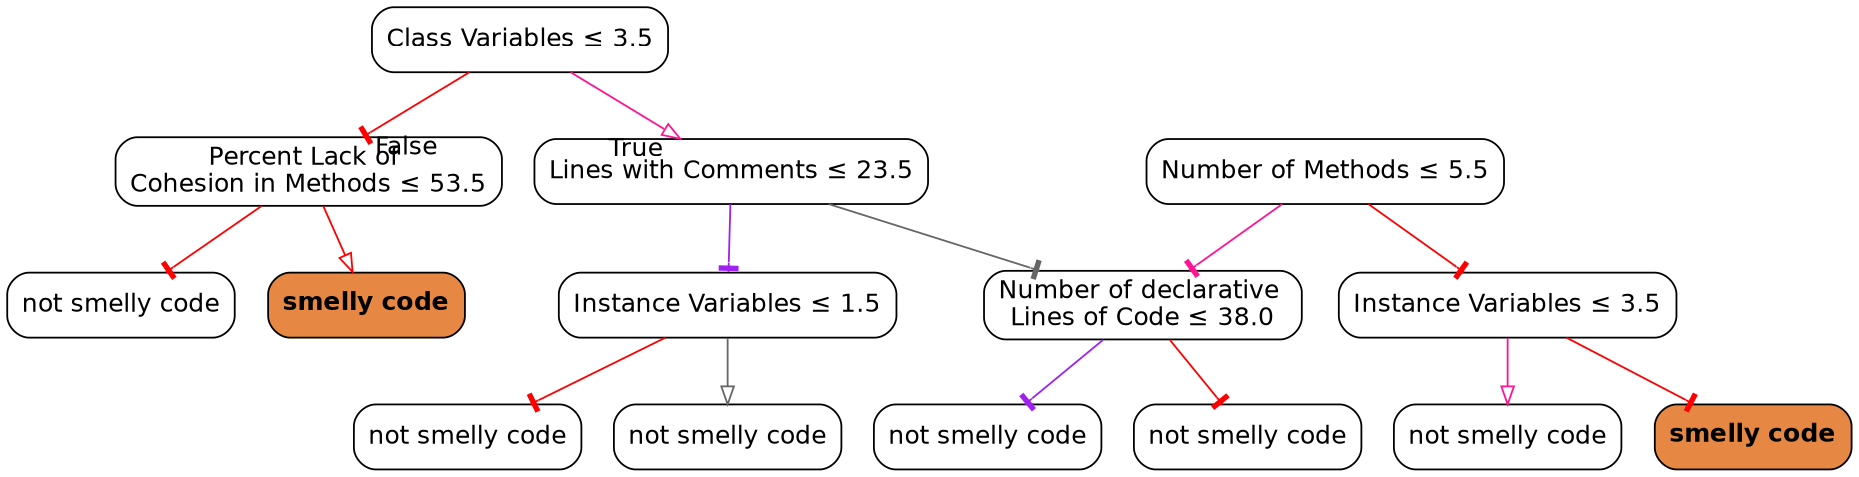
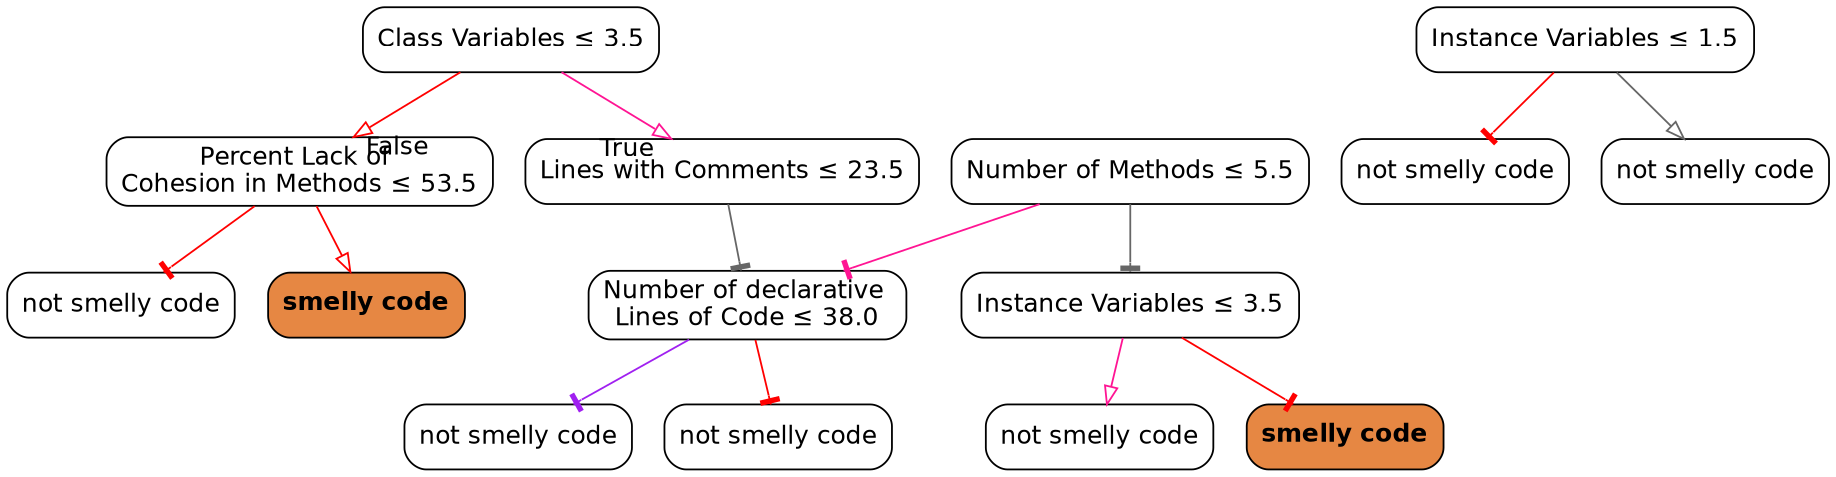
(420, 102) -> (415, 100)
(730, 233) -> none
(1412, 235) -> (1130, 233)
